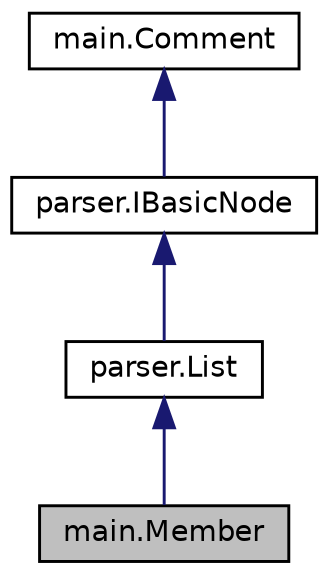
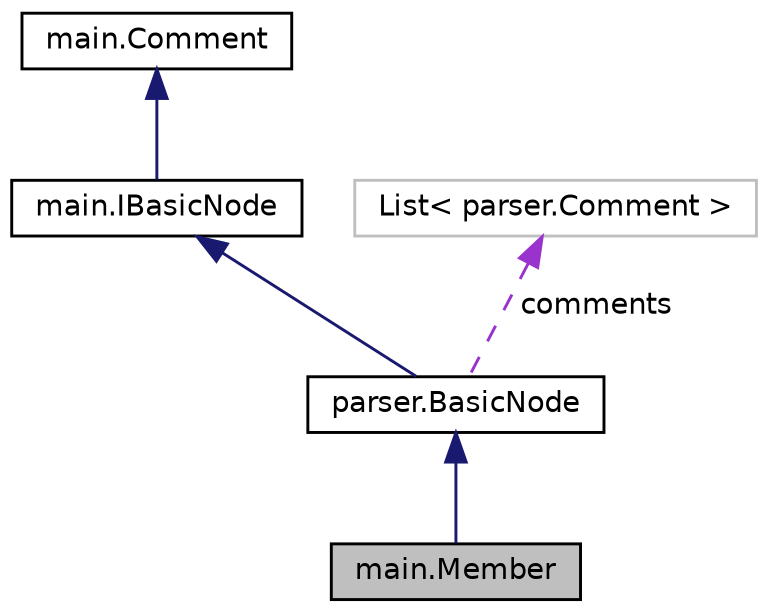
(164, 205) -> (157, 208)
none -> (556, 208)
(164, 369) -> (456, 405)
